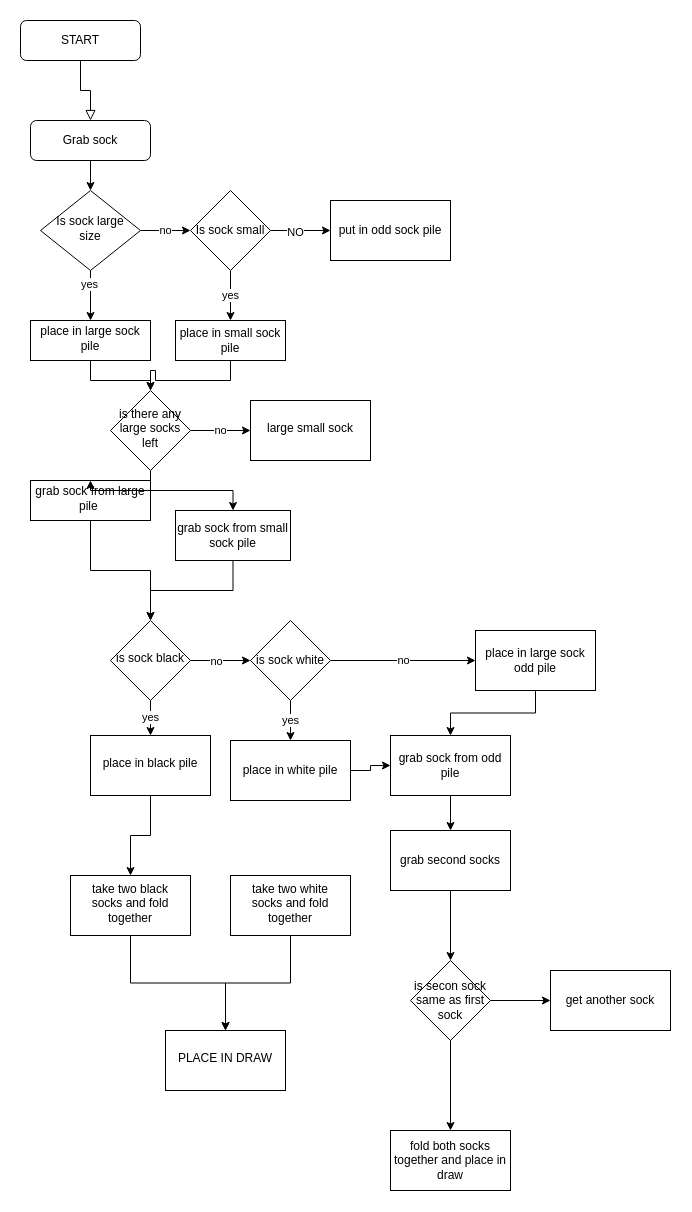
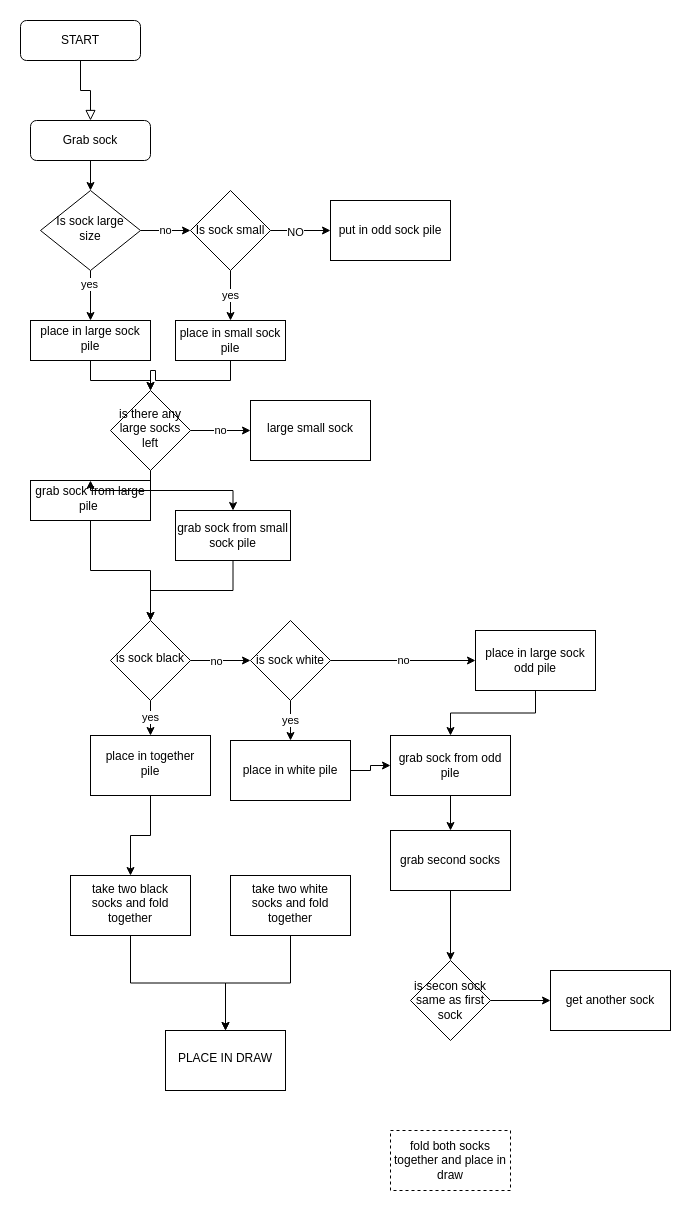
(151, 764) -> (151, 764)
(451, 1082) -> none
(451, 1161) -> (451, 1161)
